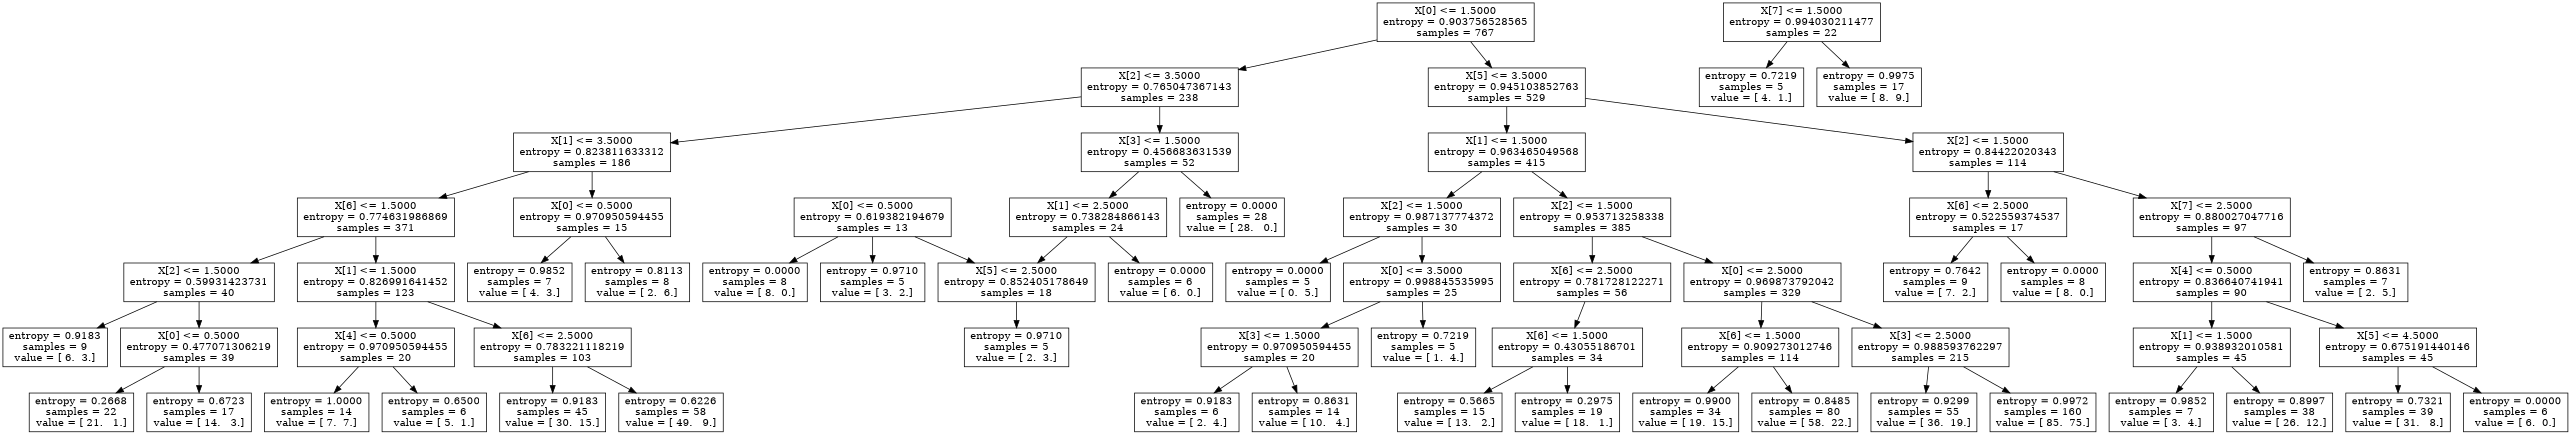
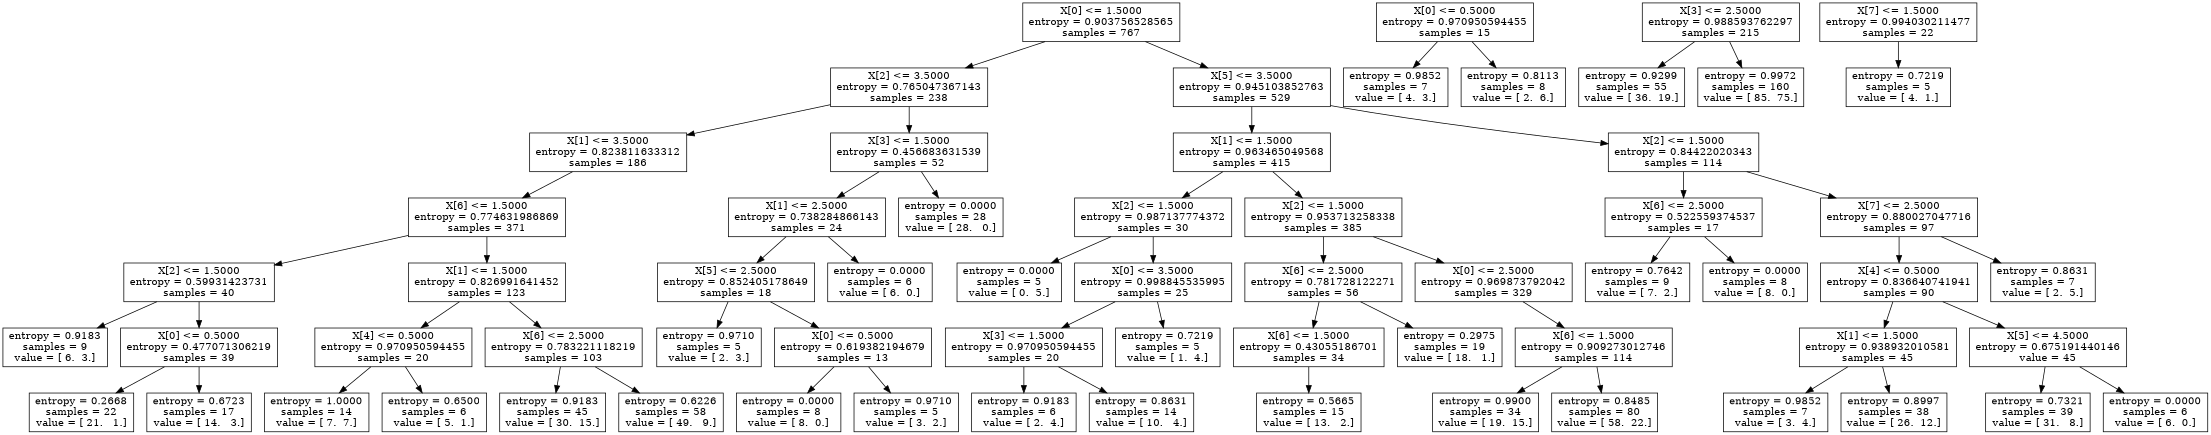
(1869, 87) -> none
(592, 181) -> none
(941, 248) -> (791, 313)
(1843, 314) -> none
(2398, 347) -> (2048, 347)
(1567, 376) -> (1383, 313)
